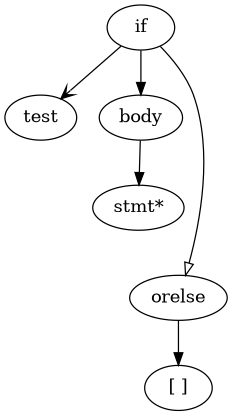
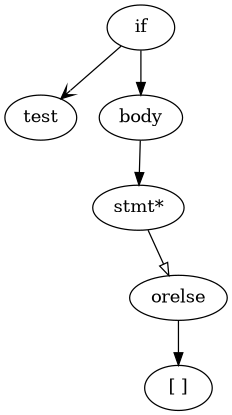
(203, 150) -> (156, 247)
